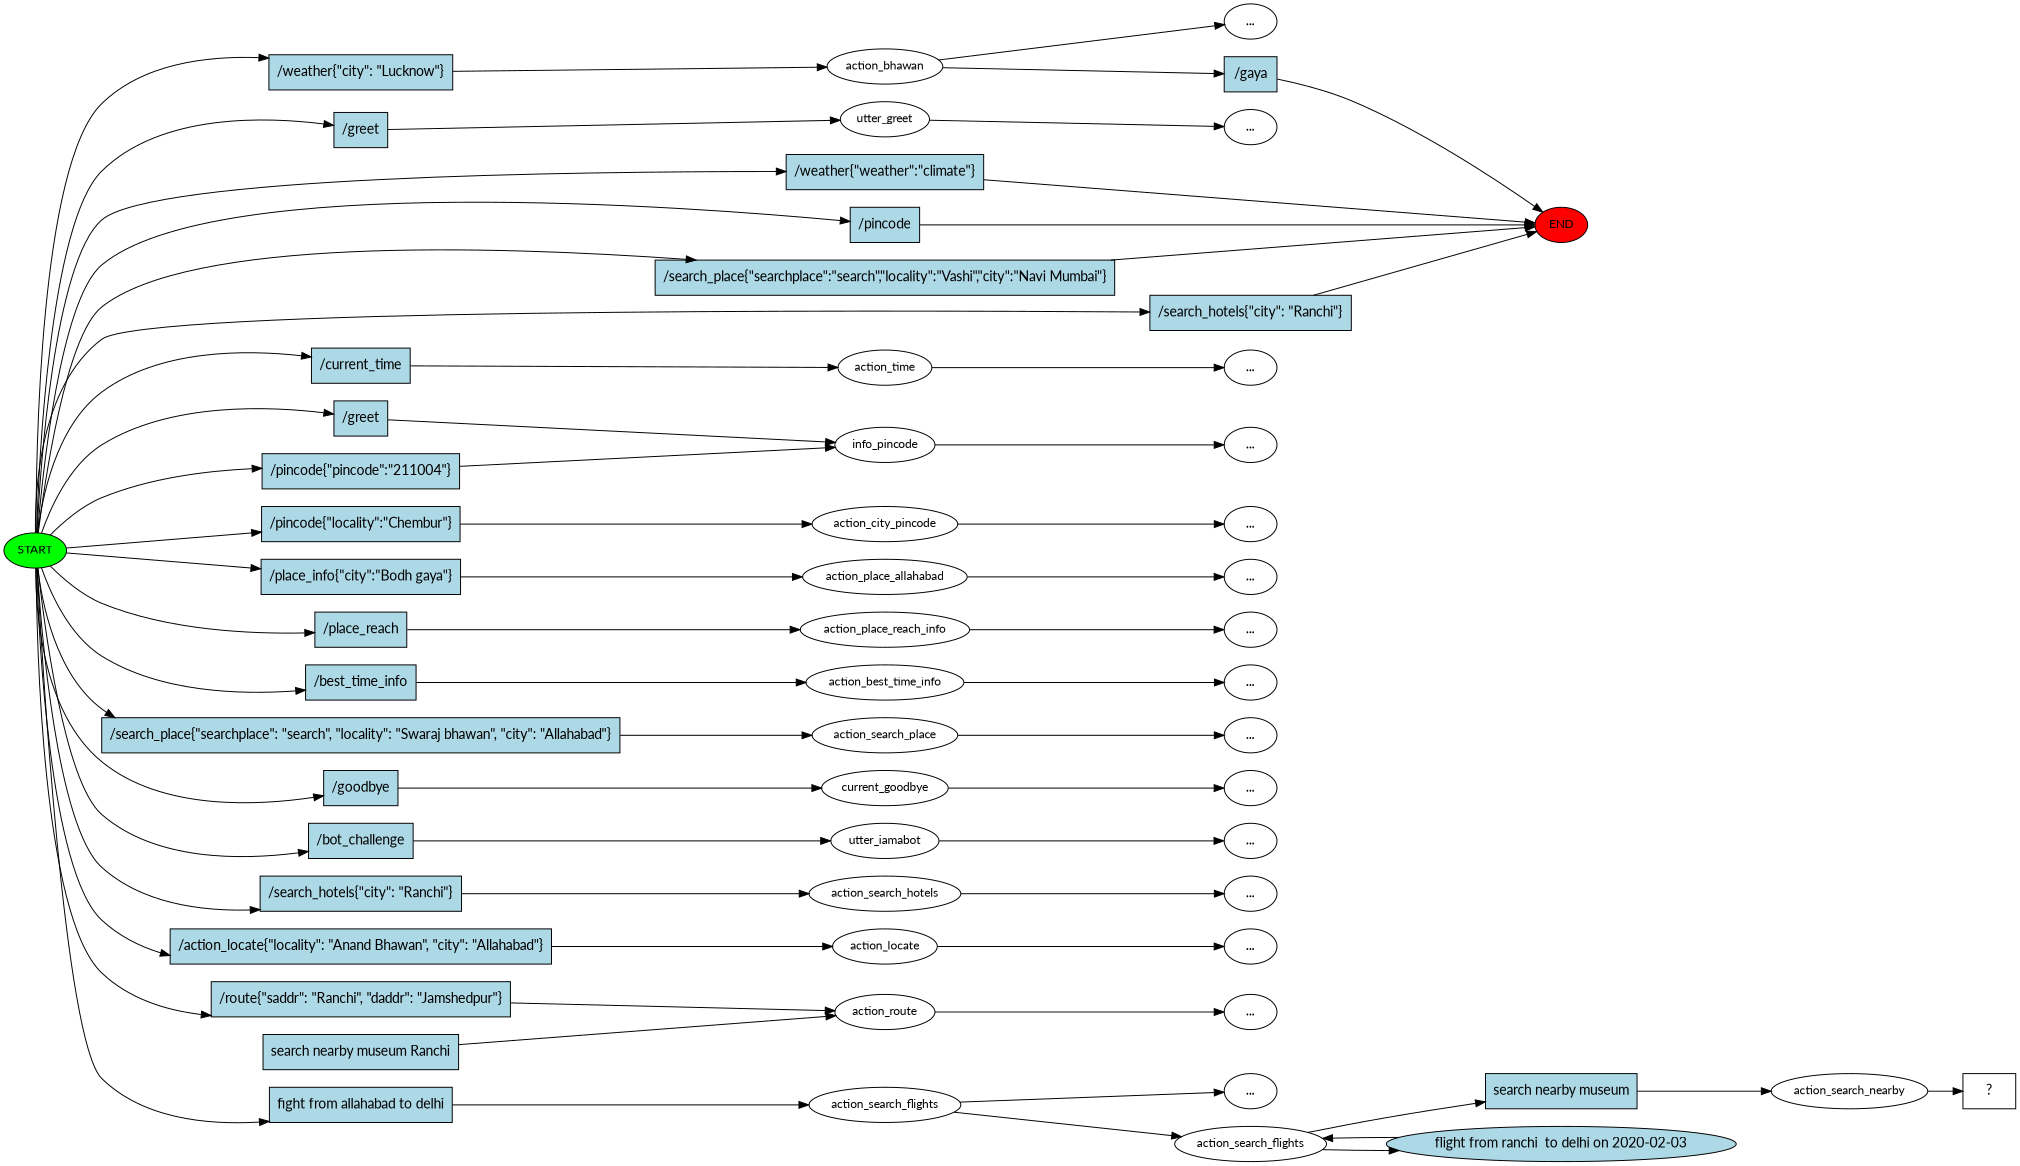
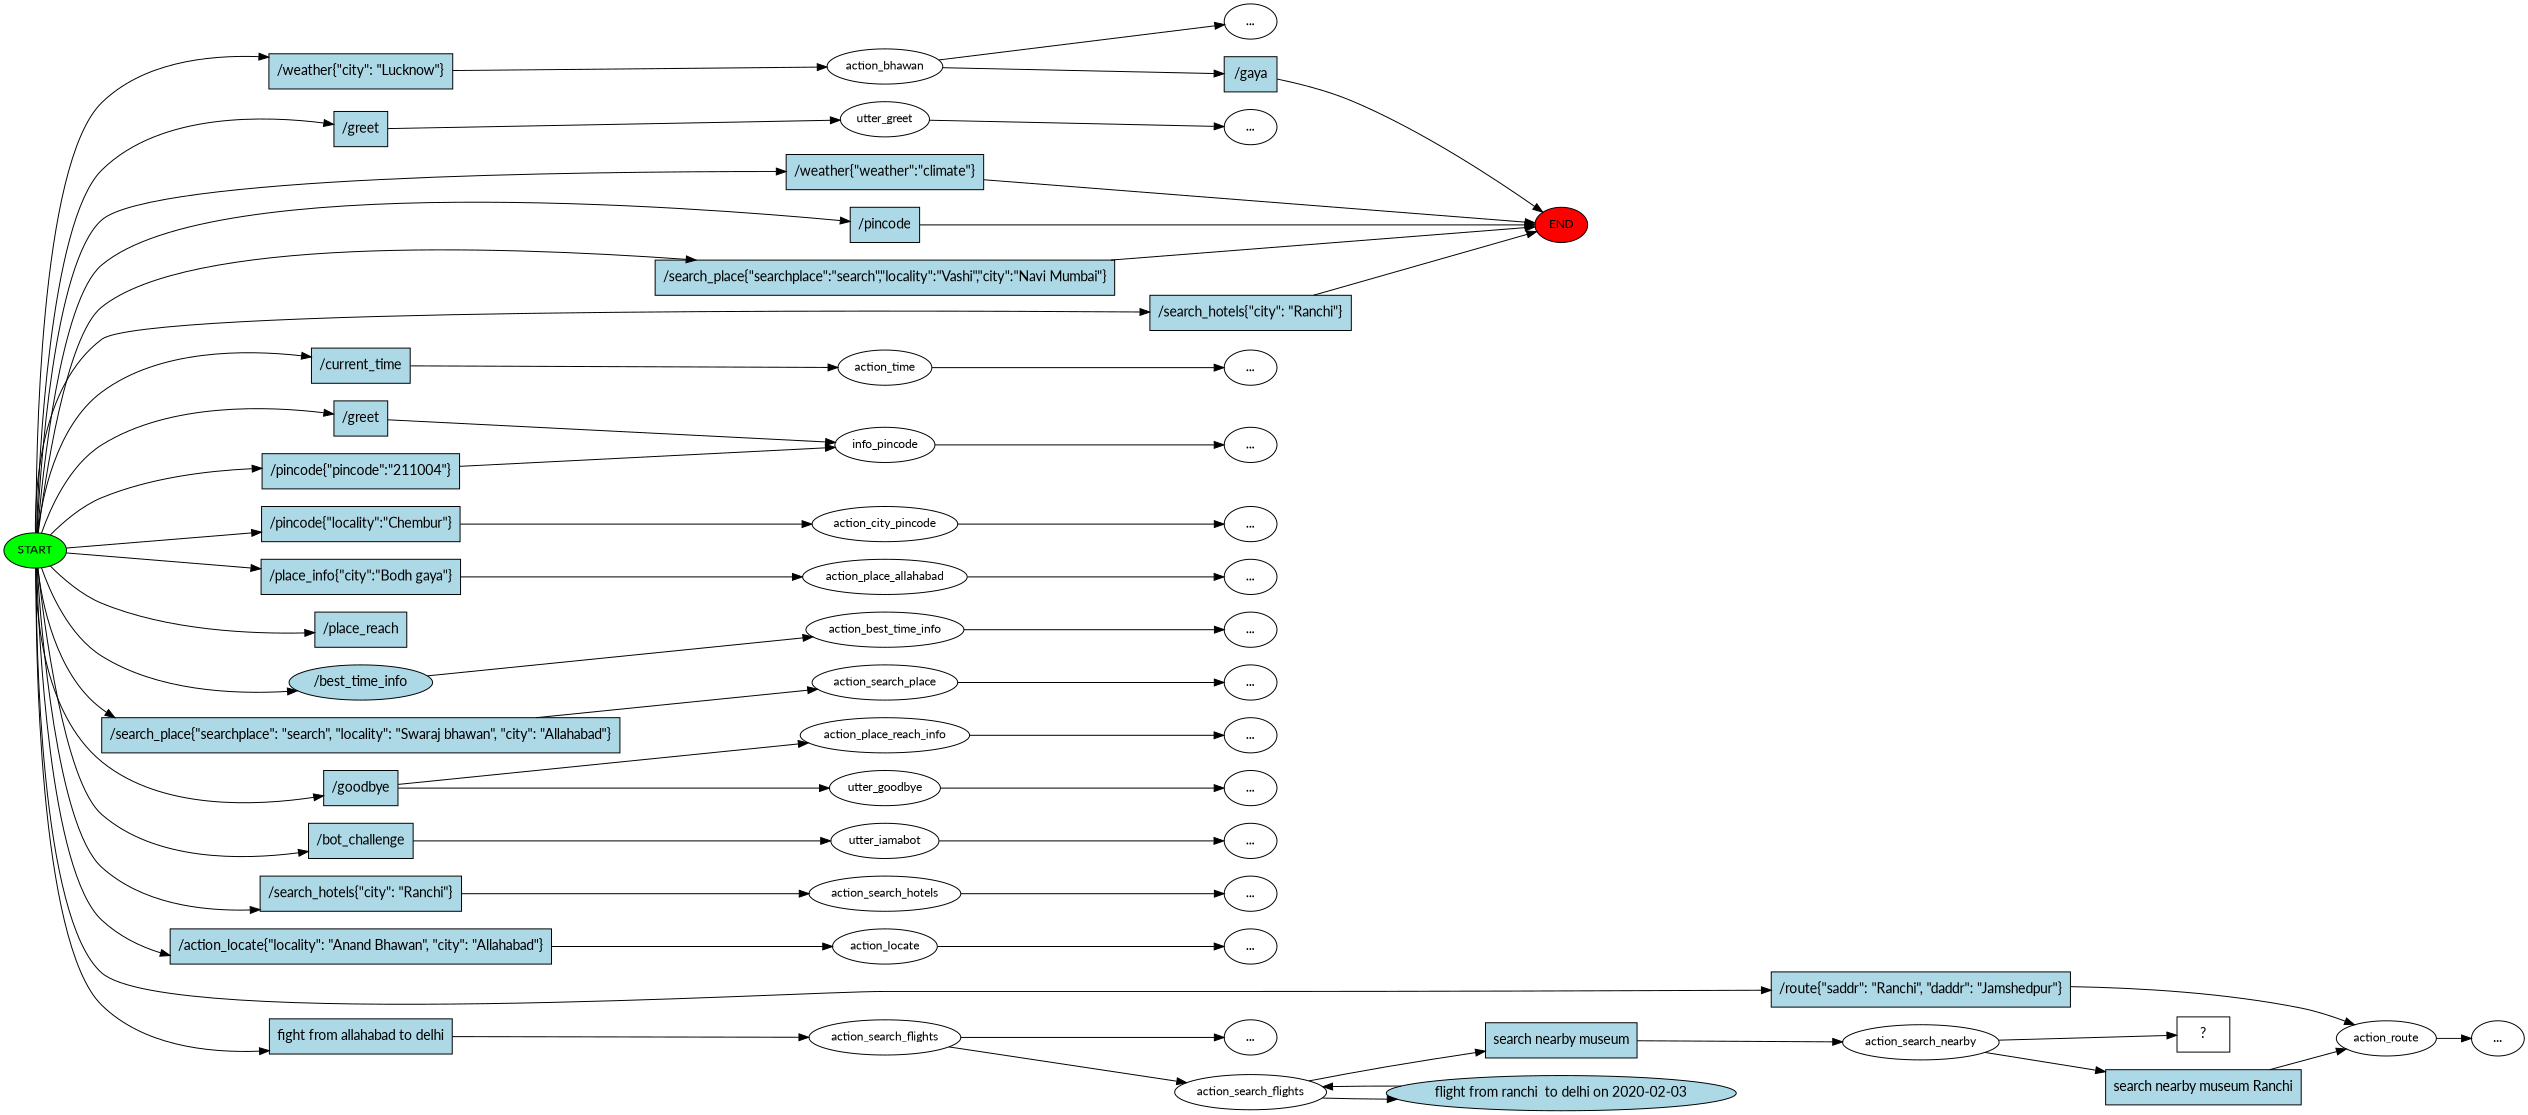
(599, 630) -> (598, 764)
(361, 682) -> (361, 682)
(885, 788) -> (885, 788)
none -> (2040, 1061)
